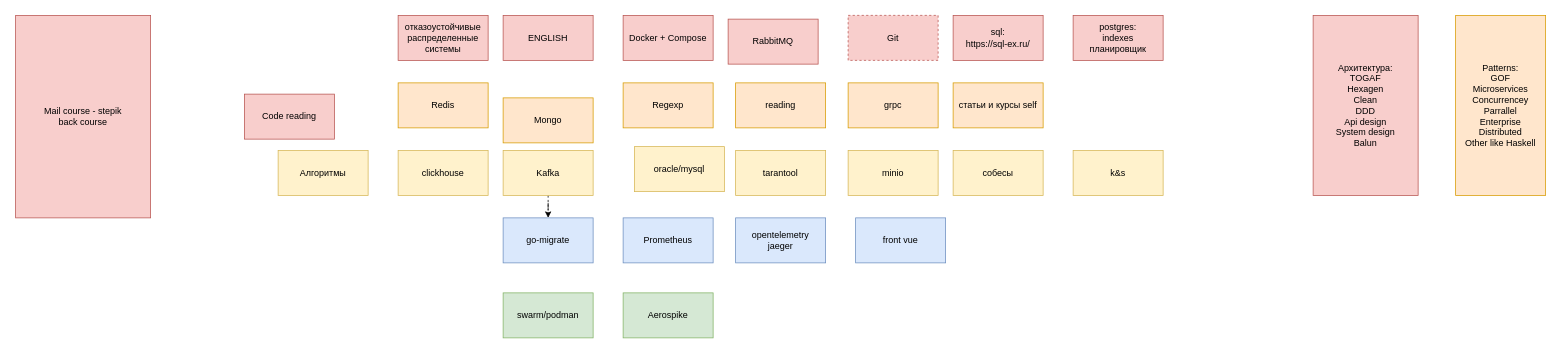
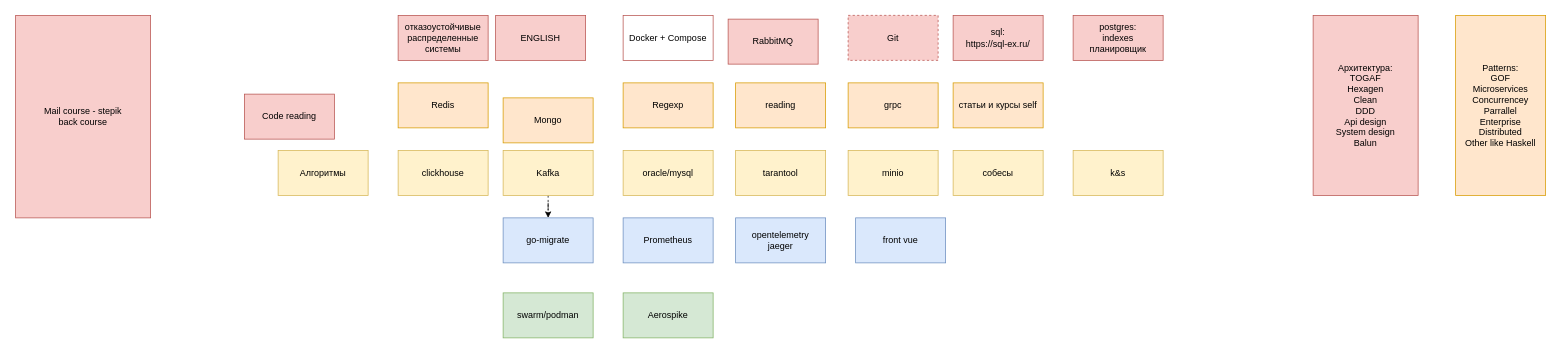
(548, 38) -> (540, 38)
(668, 38) -> (668, 38)
(679, 169) -> (668, 173)
